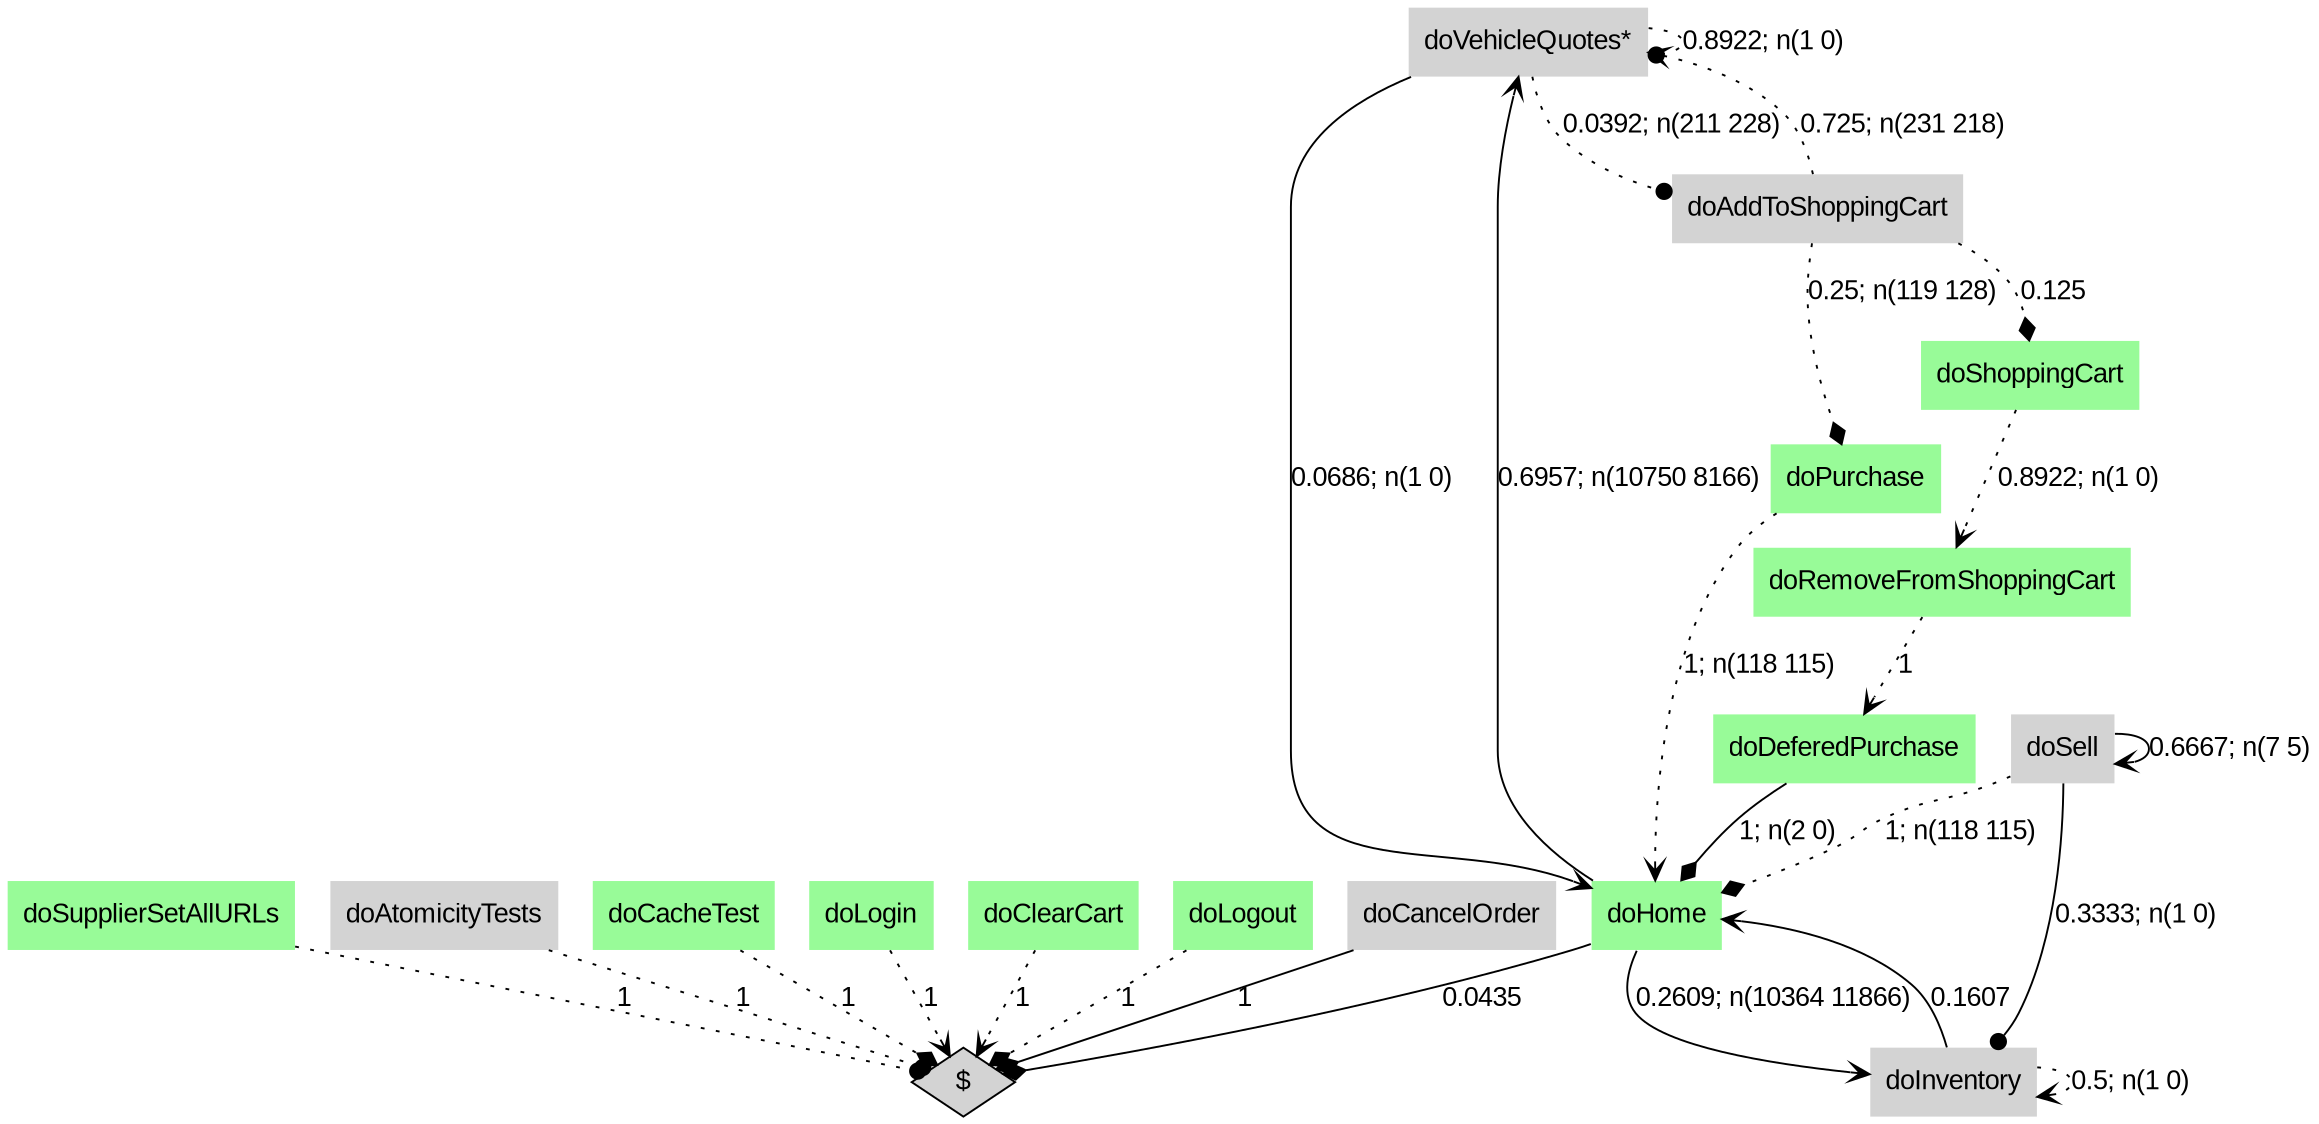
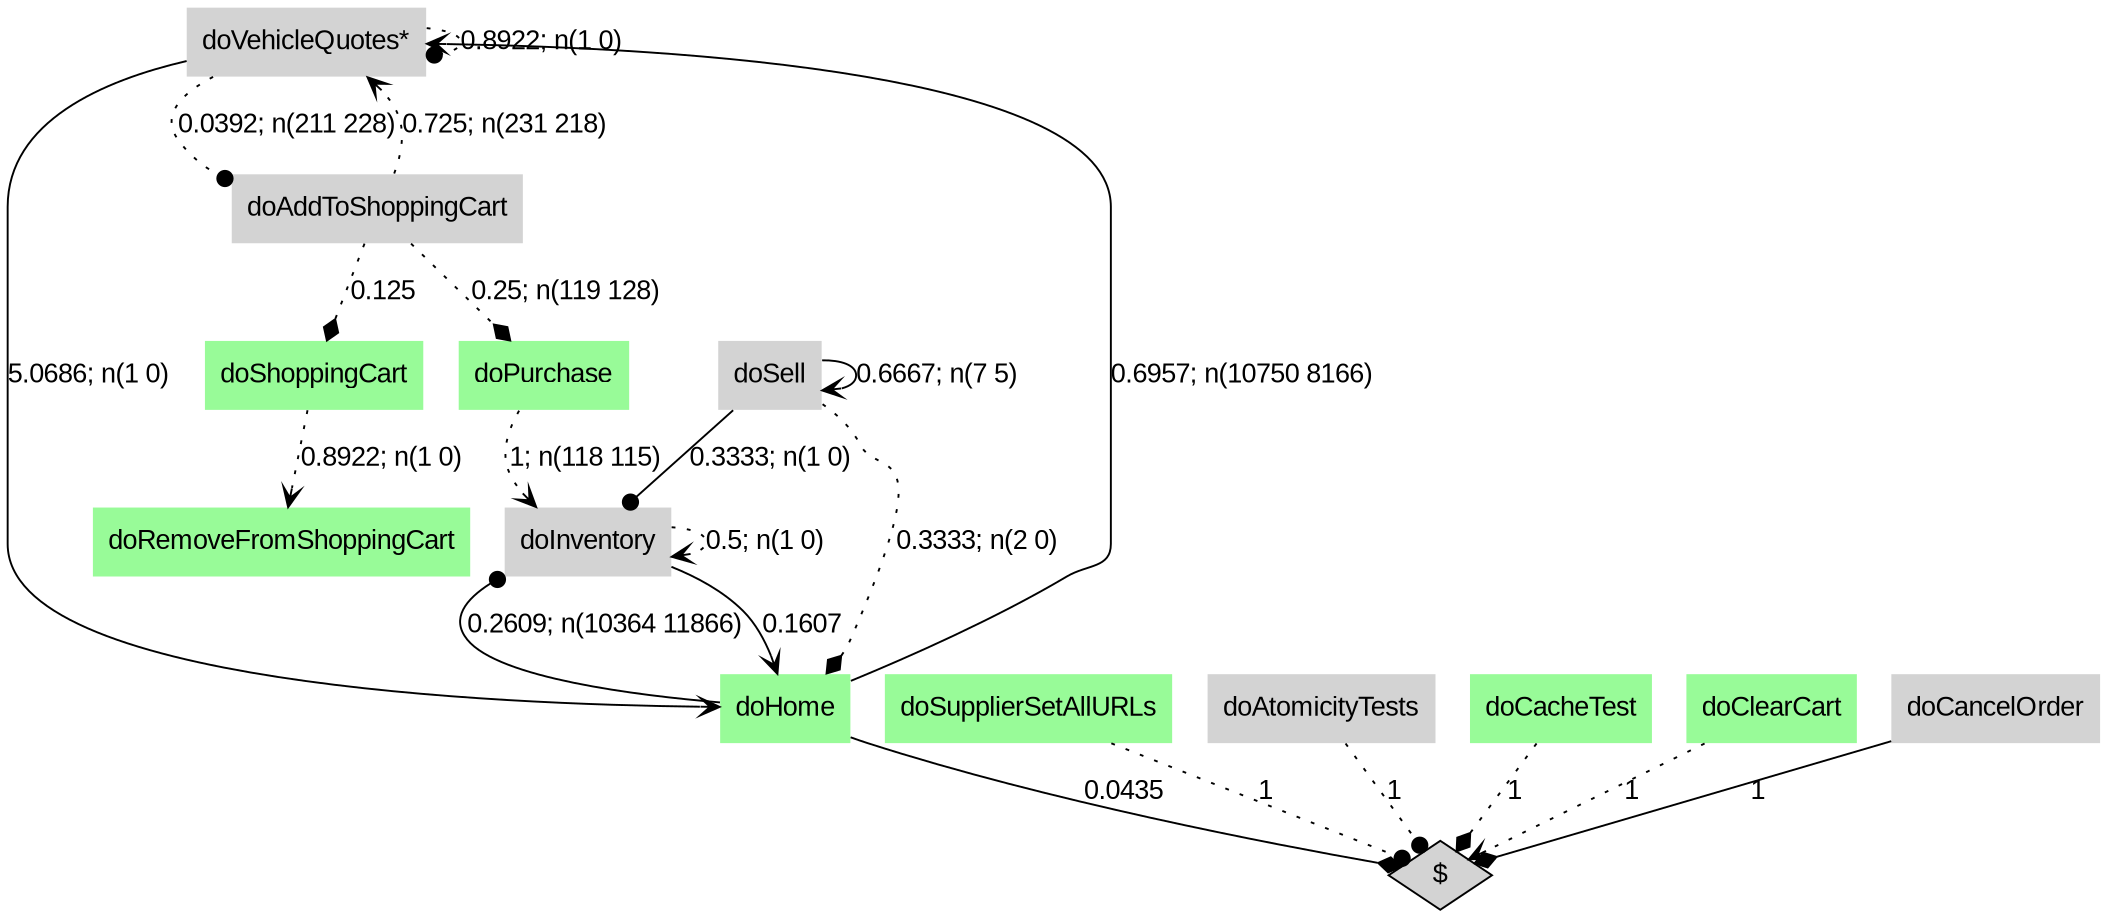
(1372, 479) -> (89, 375)
(1679, 672) -> (506, 453)
(1844, 749) -> none
(1960, 832) -> (978, 542)
(871, 916) -> none
(1243, 916) -> none
(1707, 1048) -> (555, 678)
